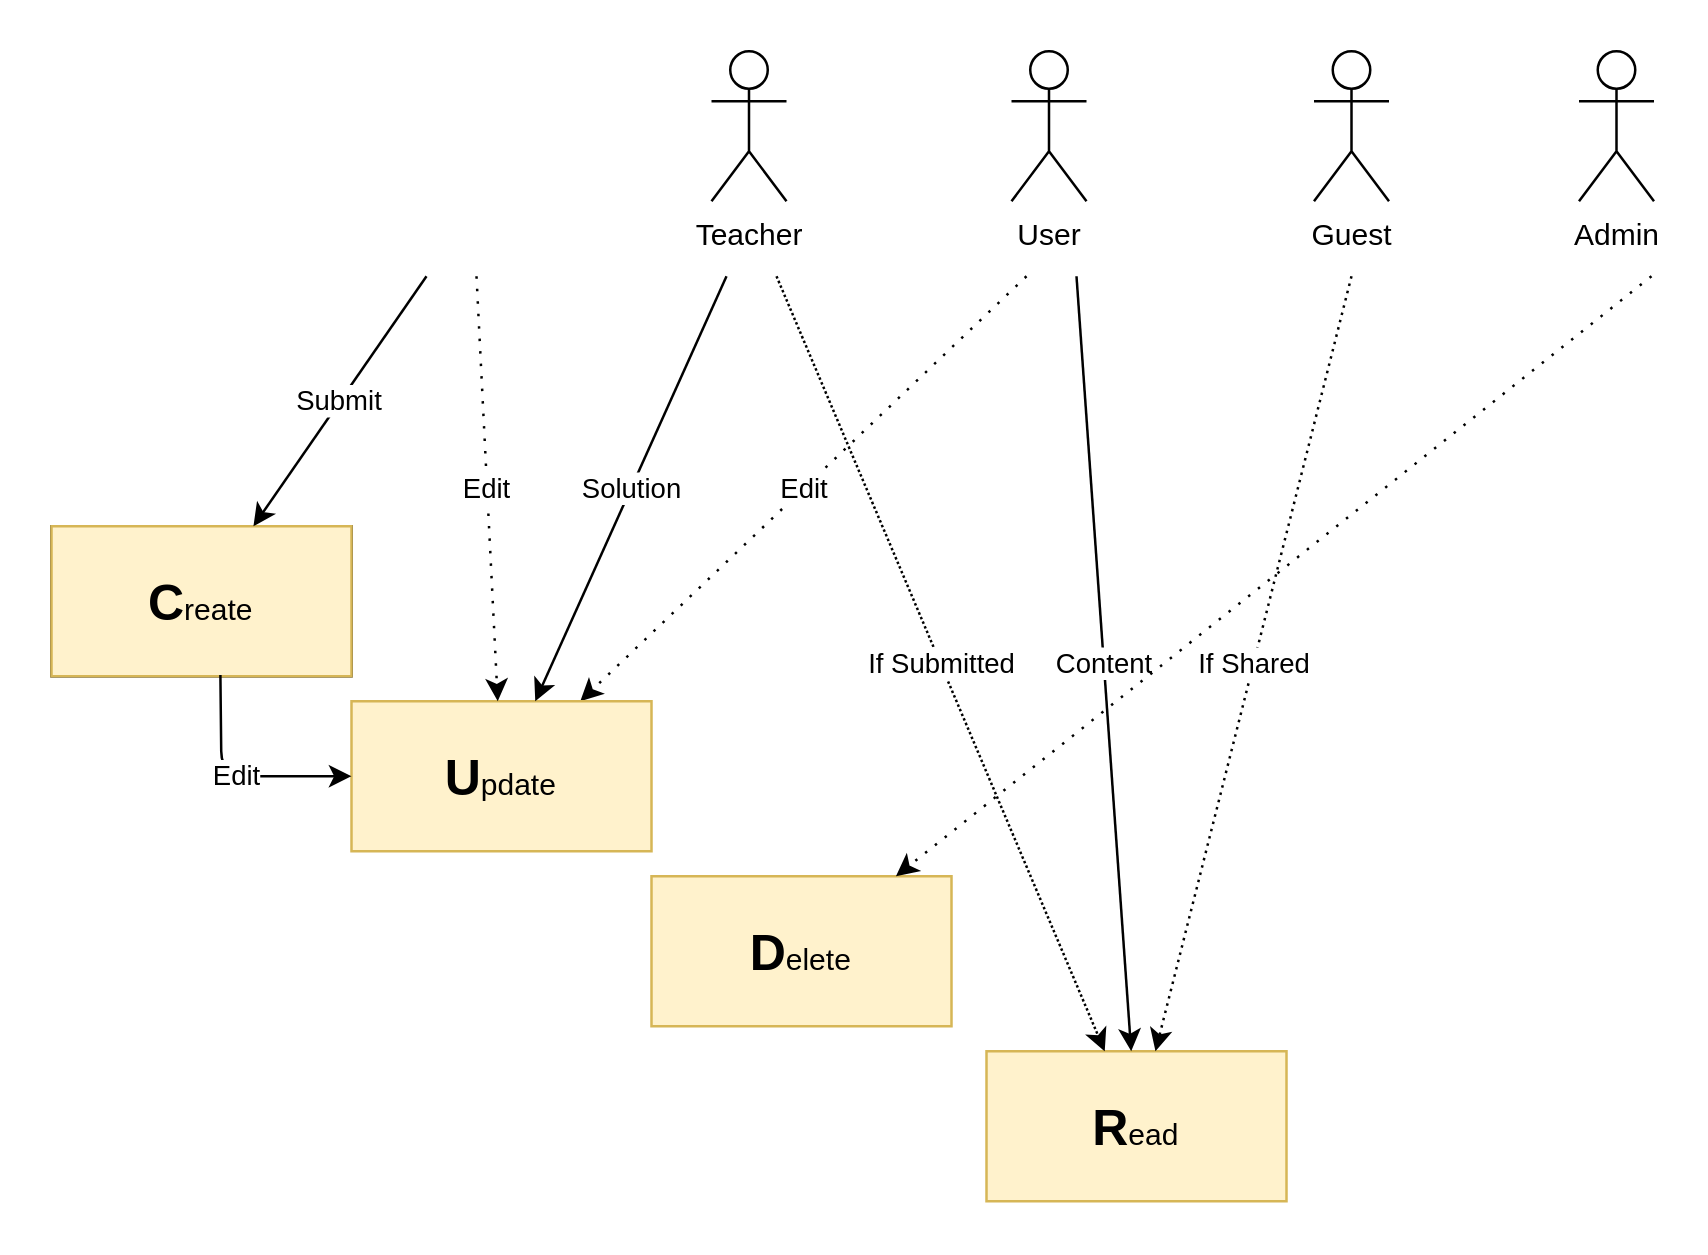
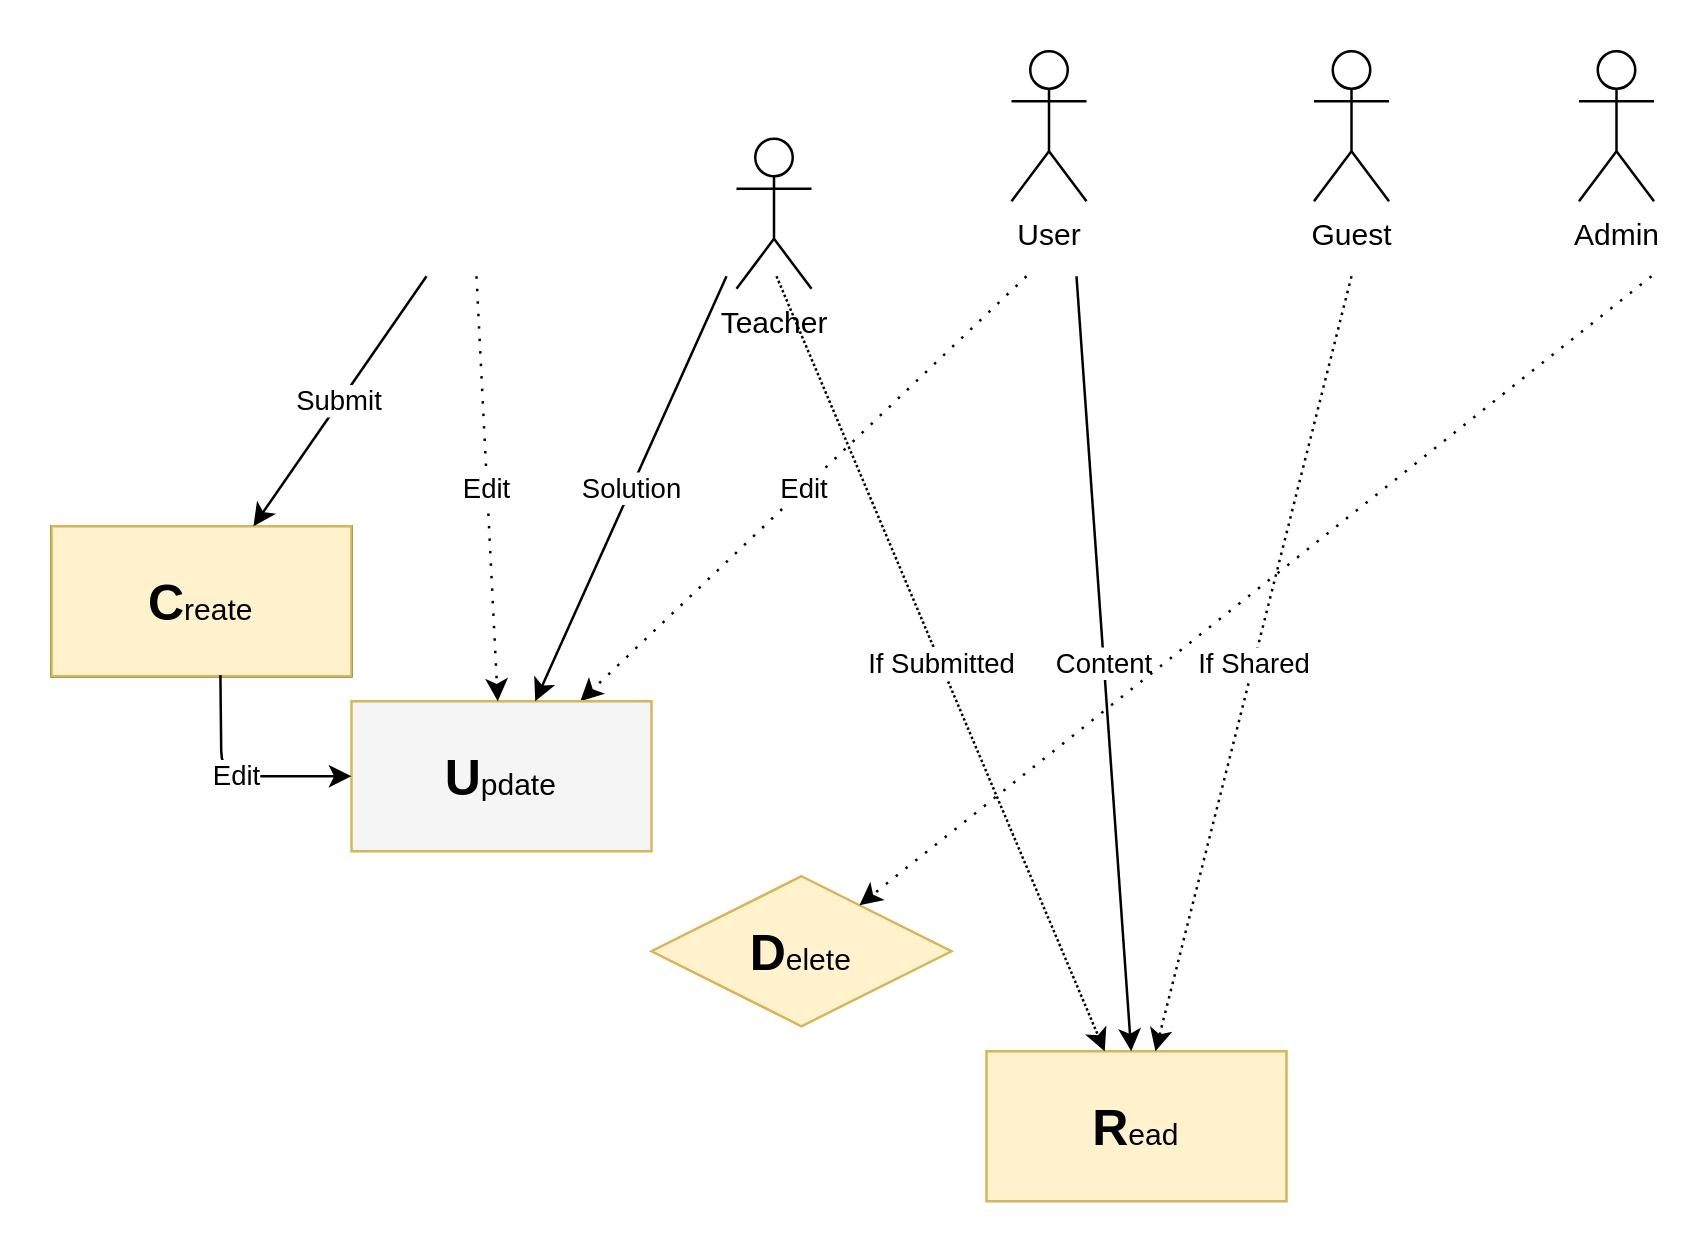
(749, 126) -> (774, 214)
(501, 776) -> (501, 776)
(801, 951) -> (801, 951)
